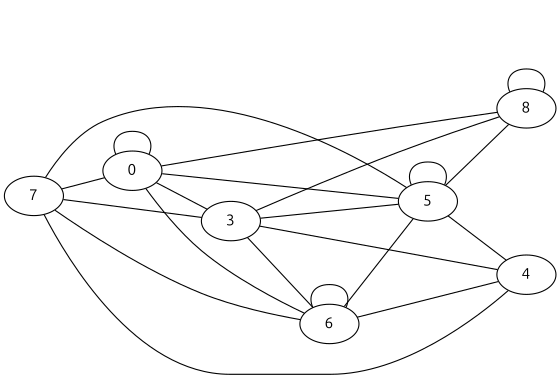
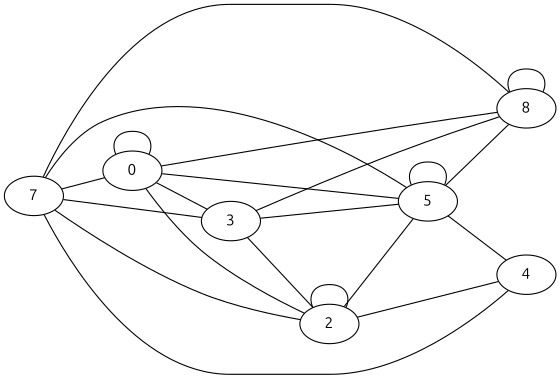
none -> (248, 4)
(379, 248) -> none
(329, 324) -> (329, 324)
